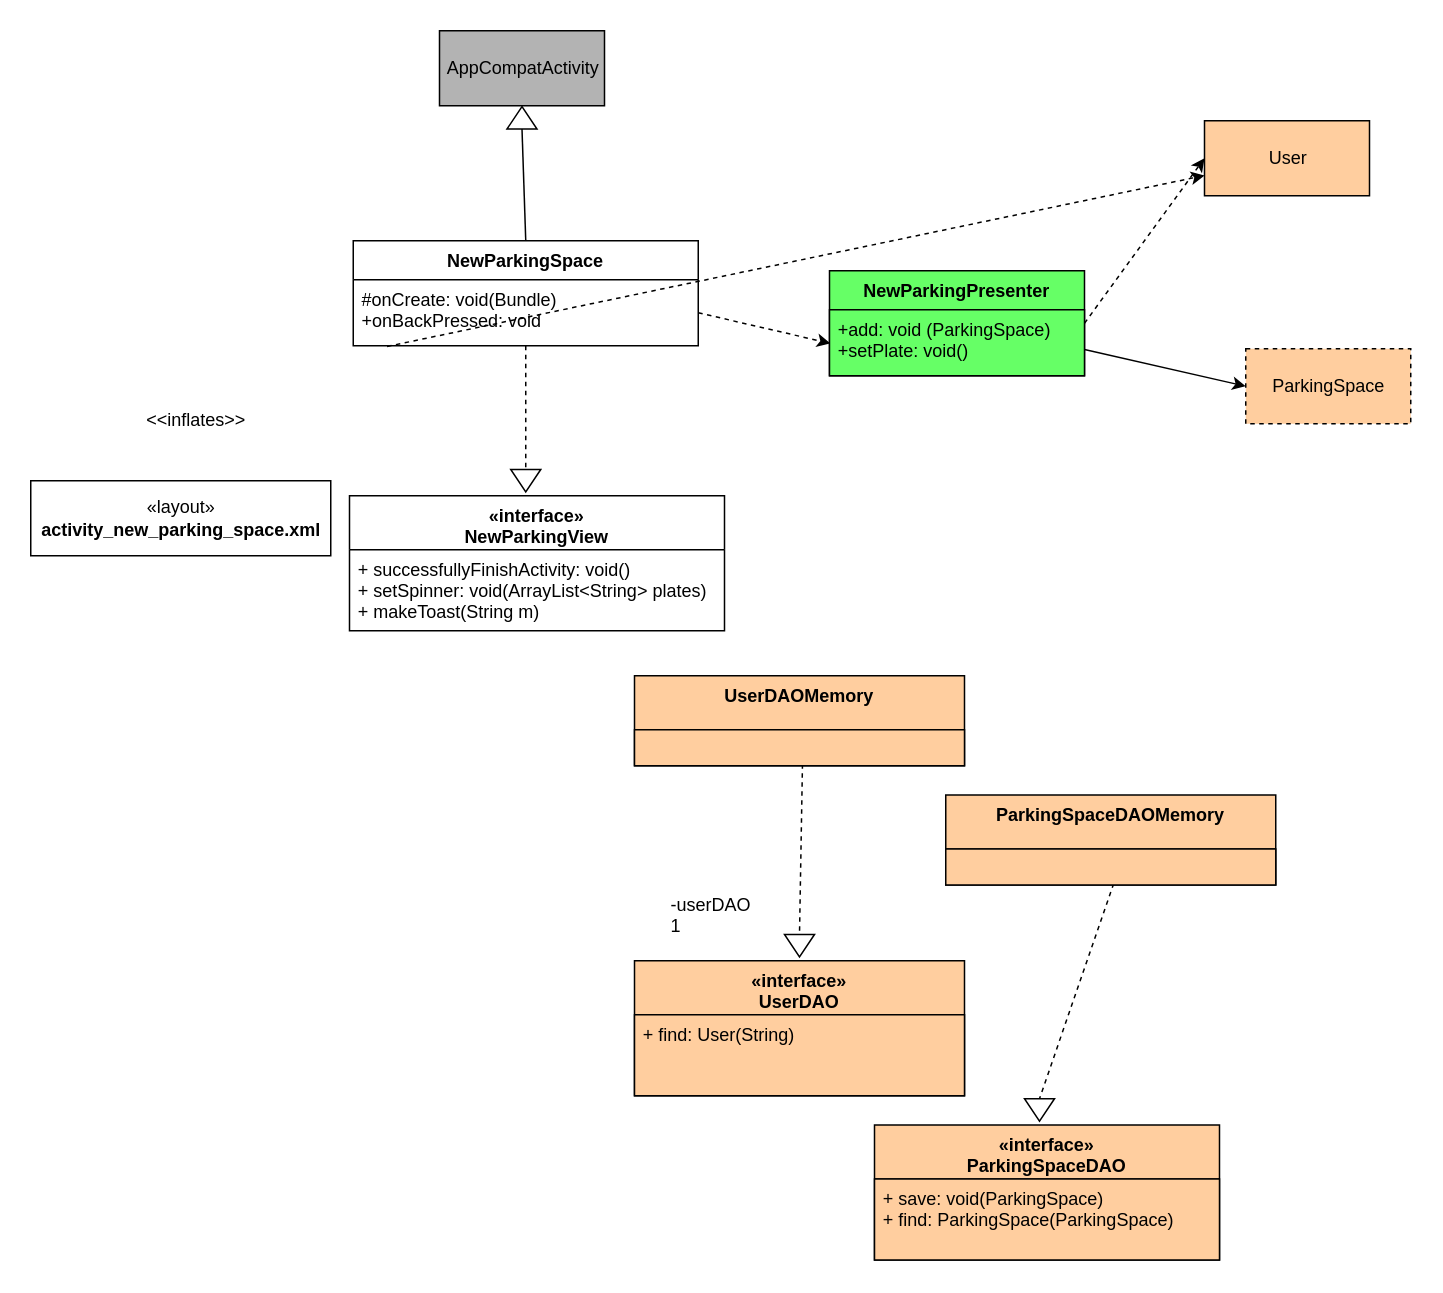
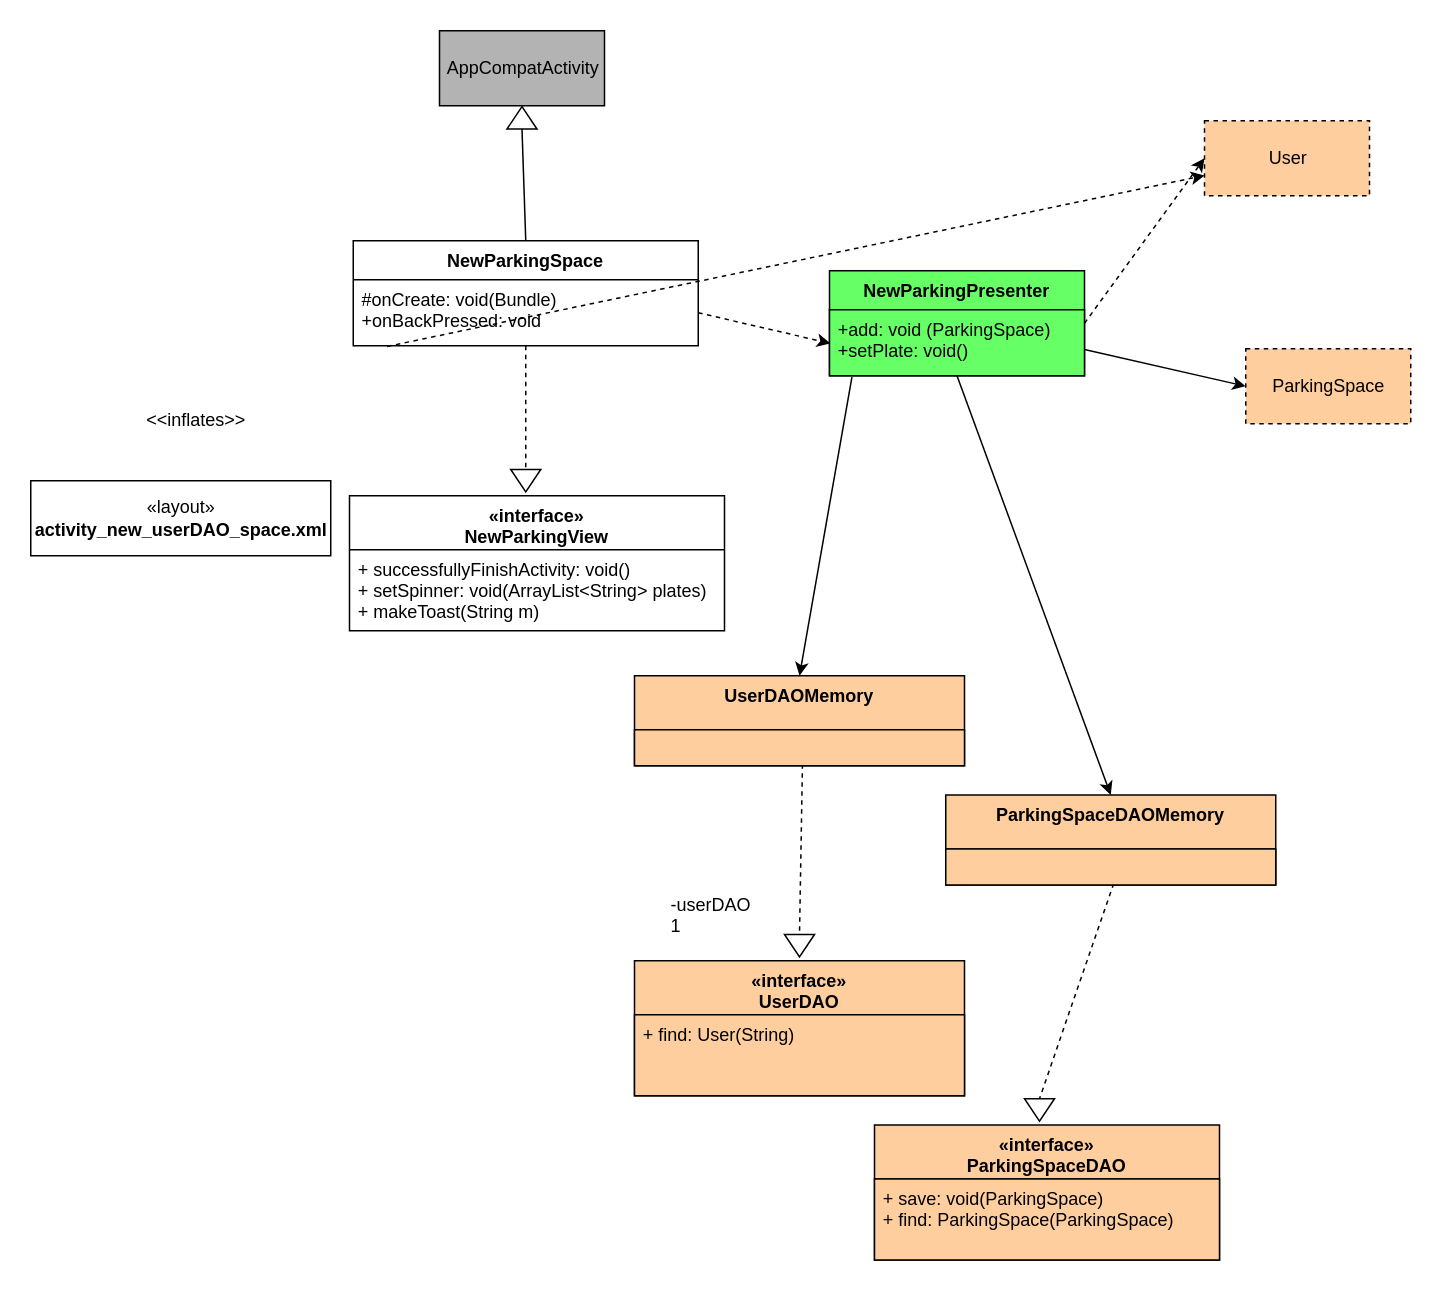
(1287, 158) -> (1287, 158)
(182, 518) -> (182, 518)
none -> (826, 522)
none -> (1033, 582)
